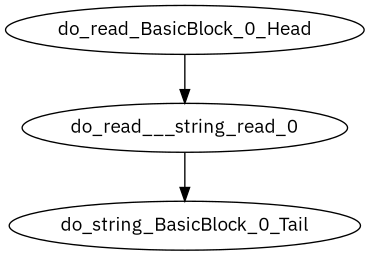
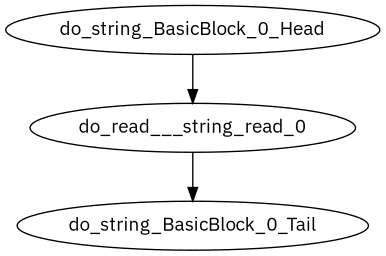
(185, 30) -> (193, 30)
